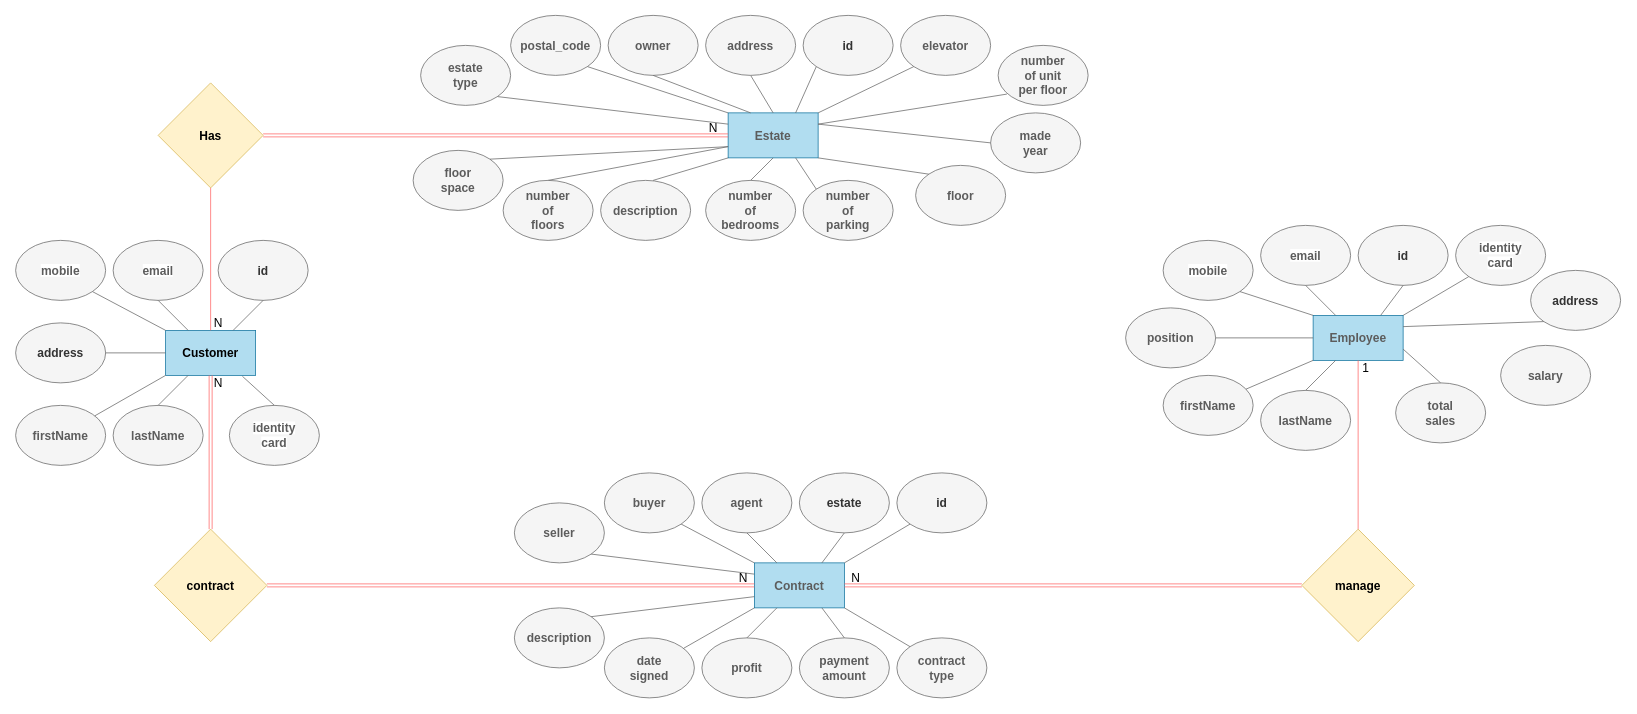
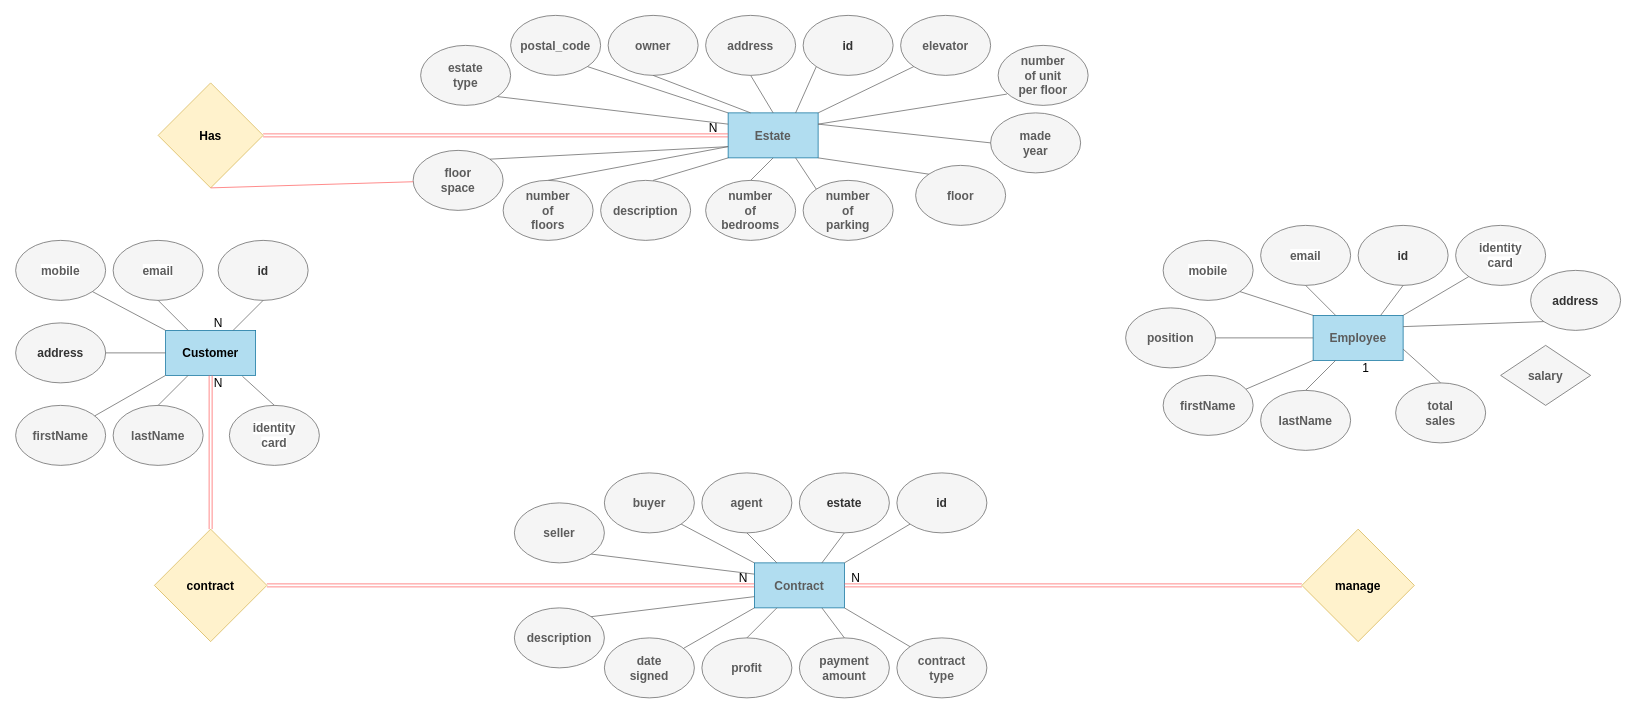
(210, 259) -> (312, 185)
(1545, 375) -> (1545, 375)
(1358, 445) -> none
